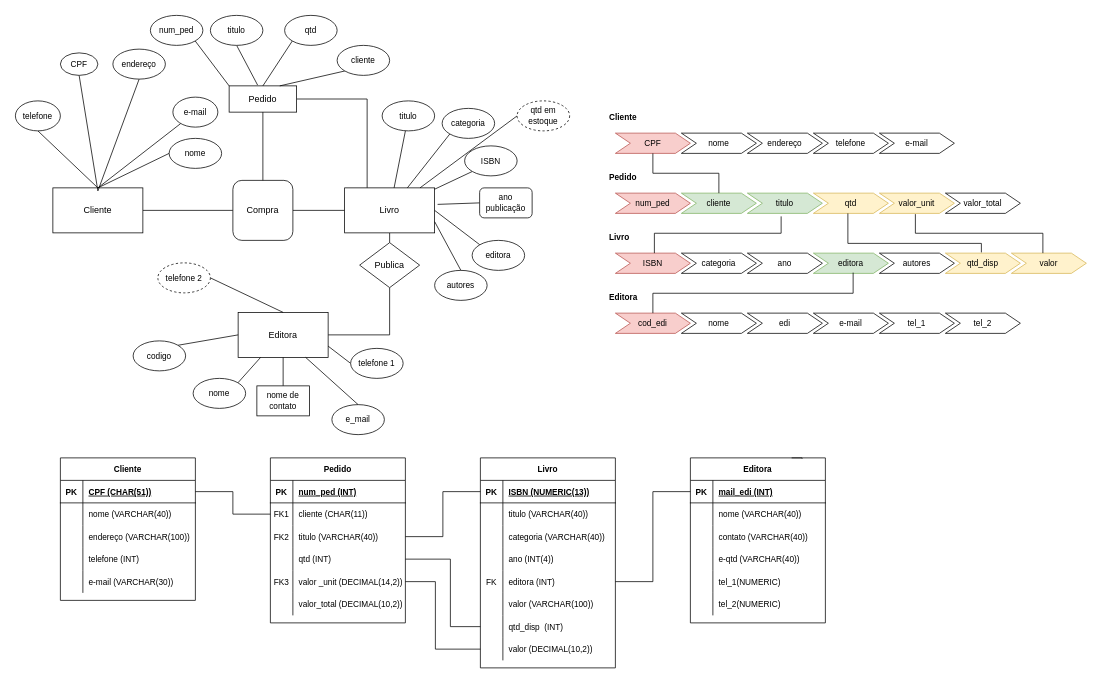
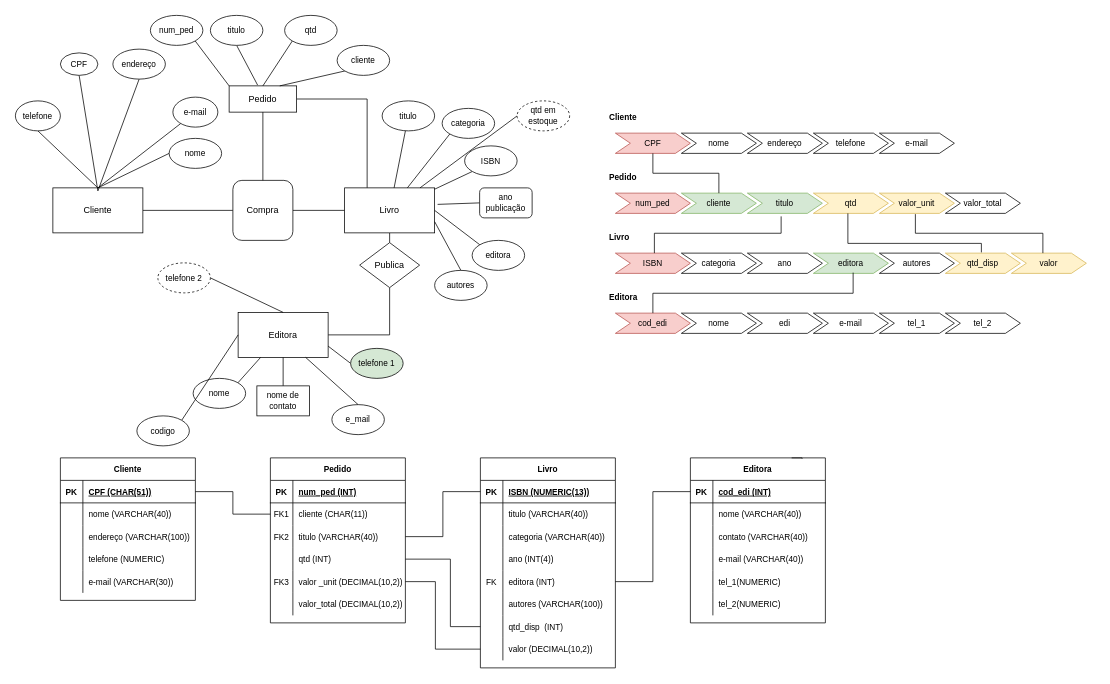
(159, 356) -> (163, 431)
(377, 363) -> (377, 363)
(747, 492) -> (746, 492)
(119, 559) -> (128, 559)
(761, 559) -> (761, 559)
(356, 582) -> (356, 582)
(554, 604) -> (559, 604)
